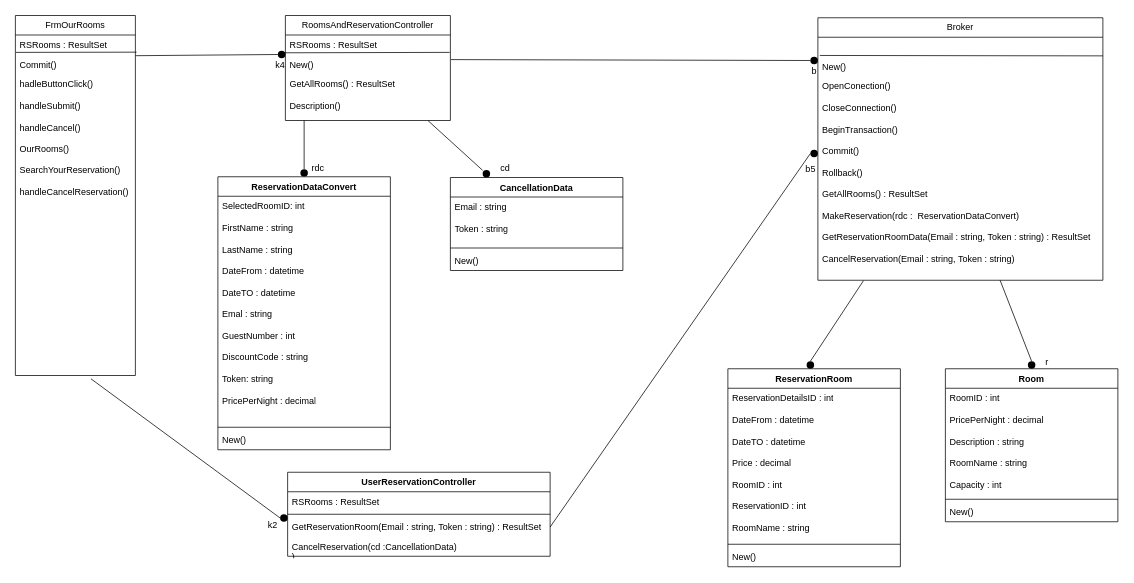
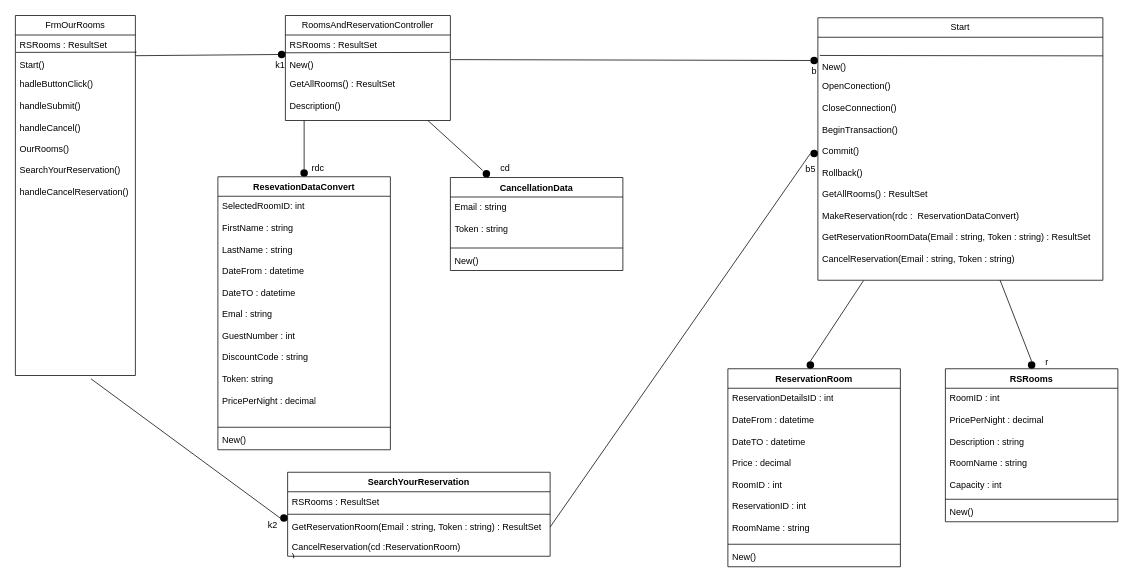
(960, 27) -> (960, 27)
(39, 65) -> (38, 65)
(281, 65) -> (281, 65)
(304, 187) -> (304, 187)
(1032, 379) -> (1032, 379)
(419, 483) -> (419, 483)
(382, 553) -> (382, 553)
